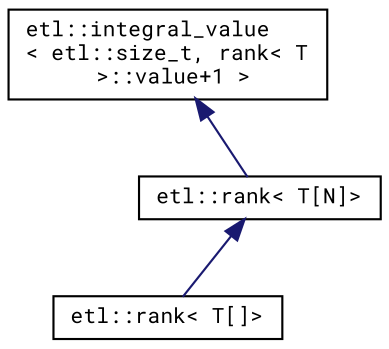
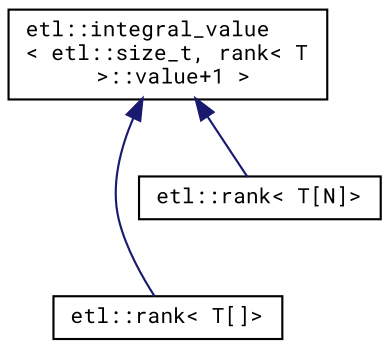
(207, 266) -> (117, 210)
